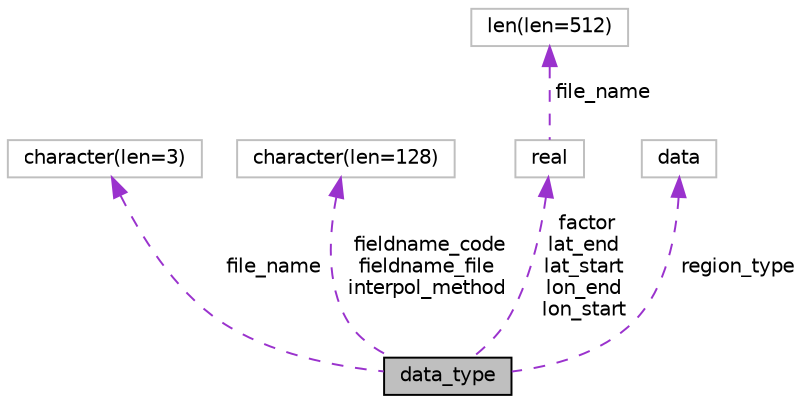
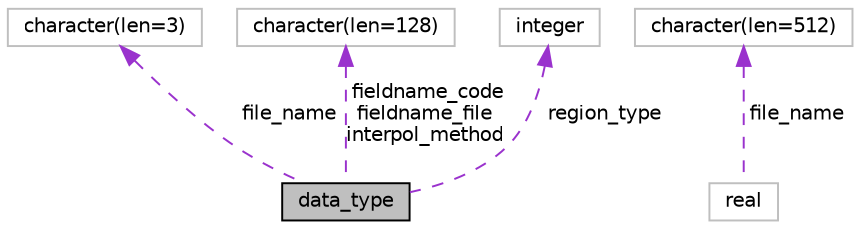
(550, 27) -> (744, 27)
(679, 159) -> (550, 27)
(524, 285) -> none
